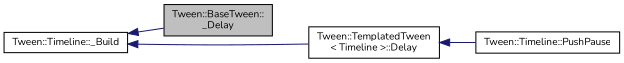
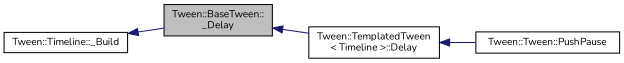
(548, 43) -> (548, 43)
(223, 45) -> (296, 31)
